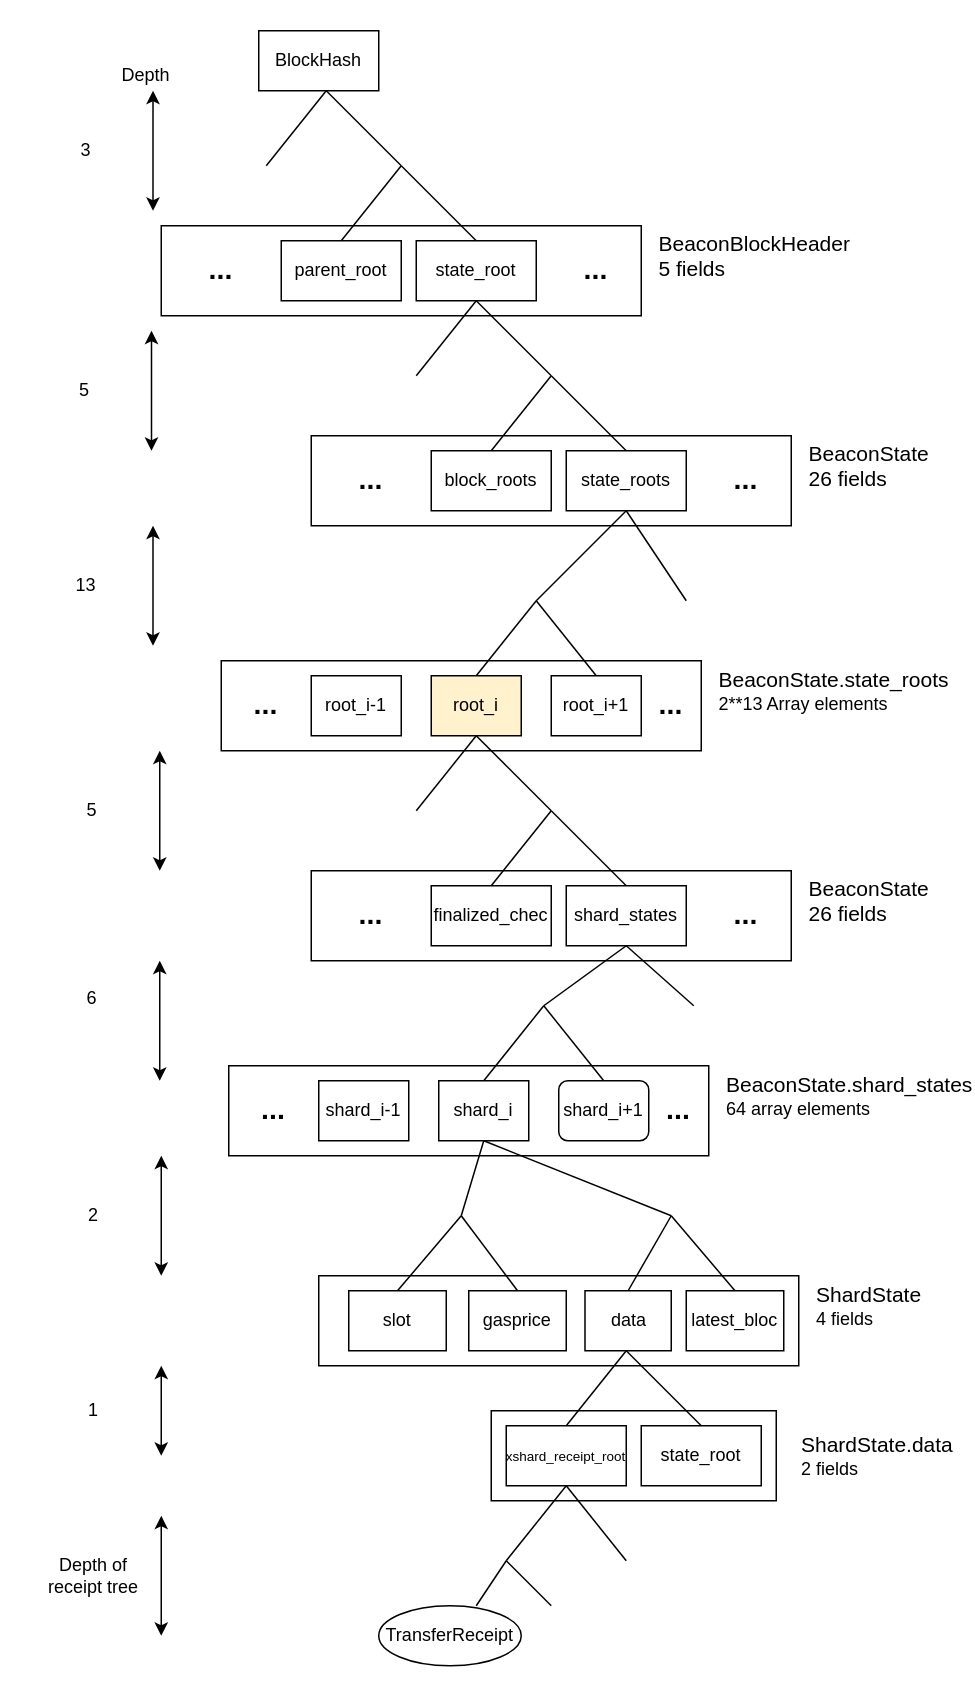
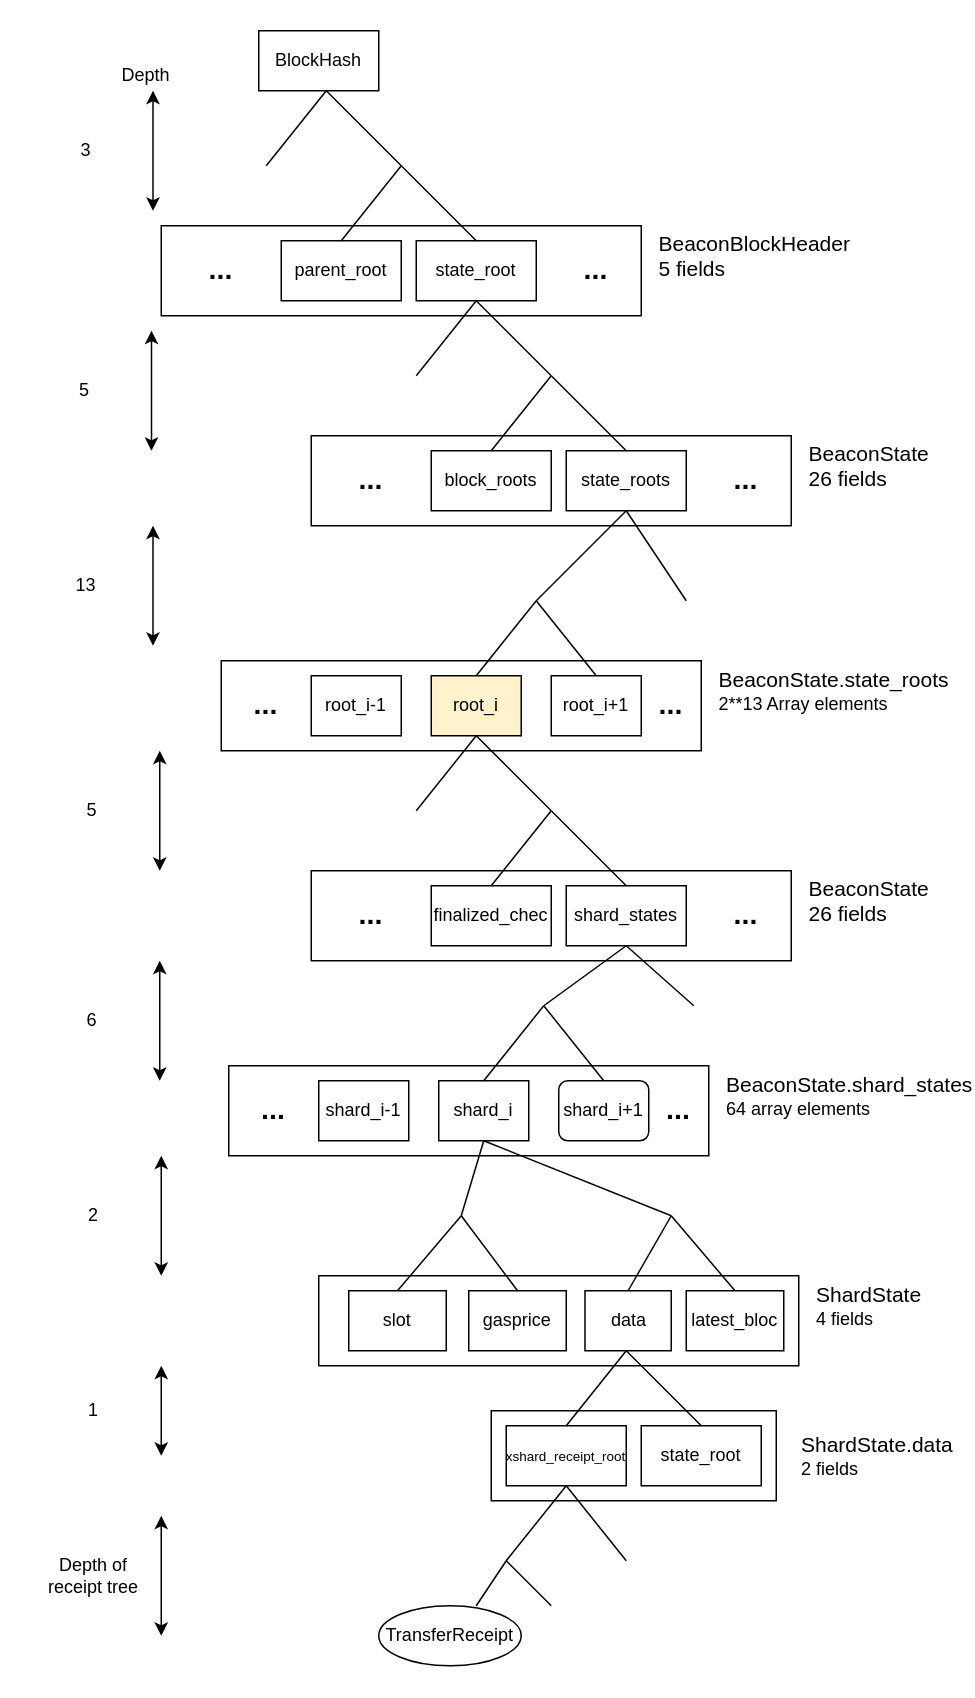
(92, 998) -> (92, 1021)
